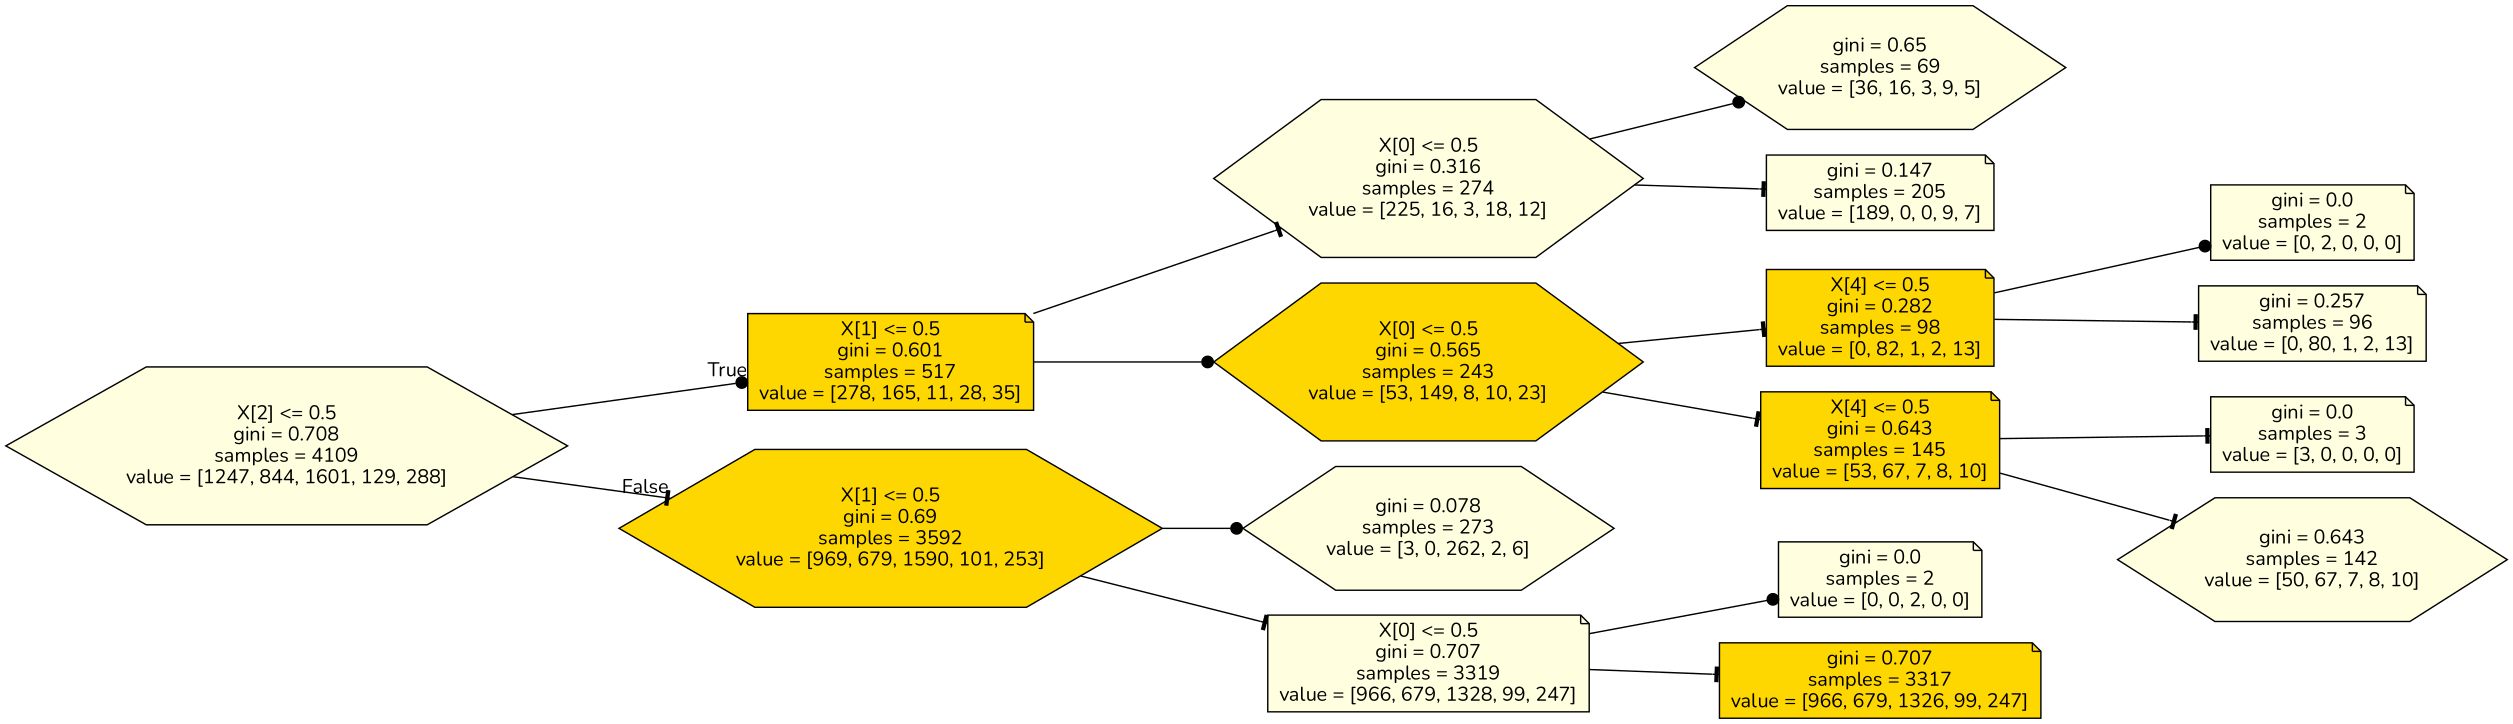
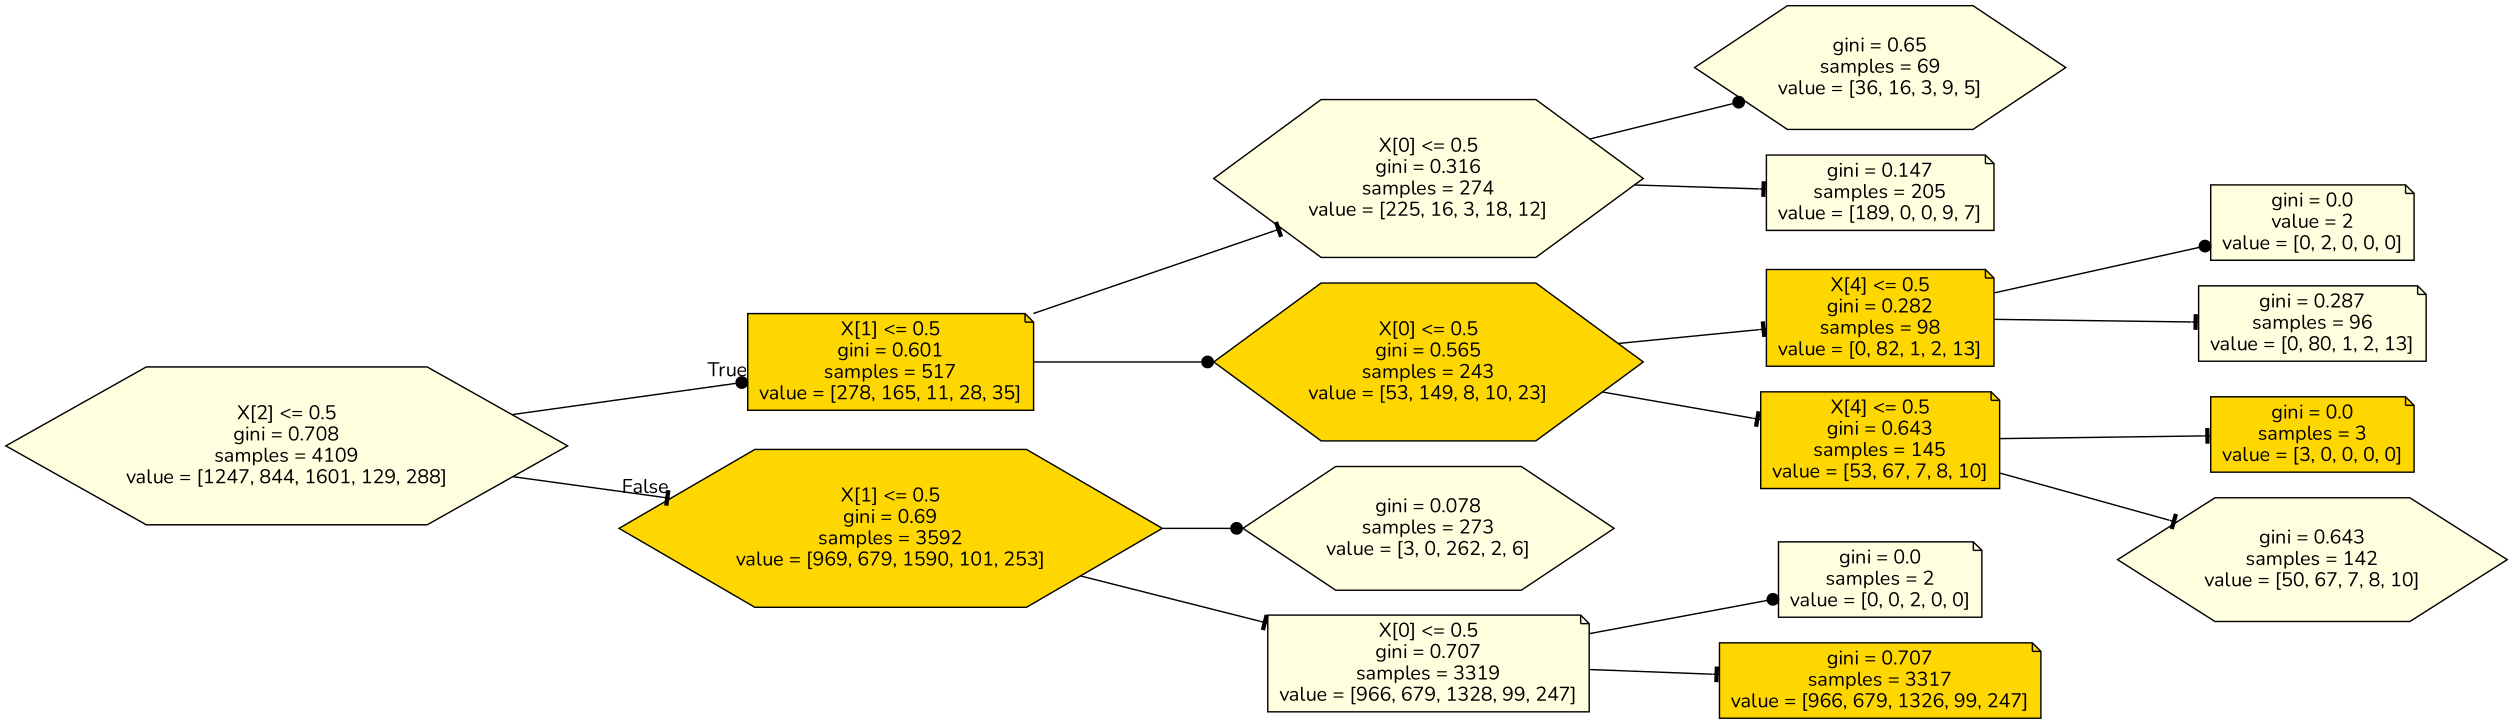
(2312, 223) -> (2312, 223)
(2312, 324) -> (2312, 324)
(2312, 434) -> (2312, 434)
